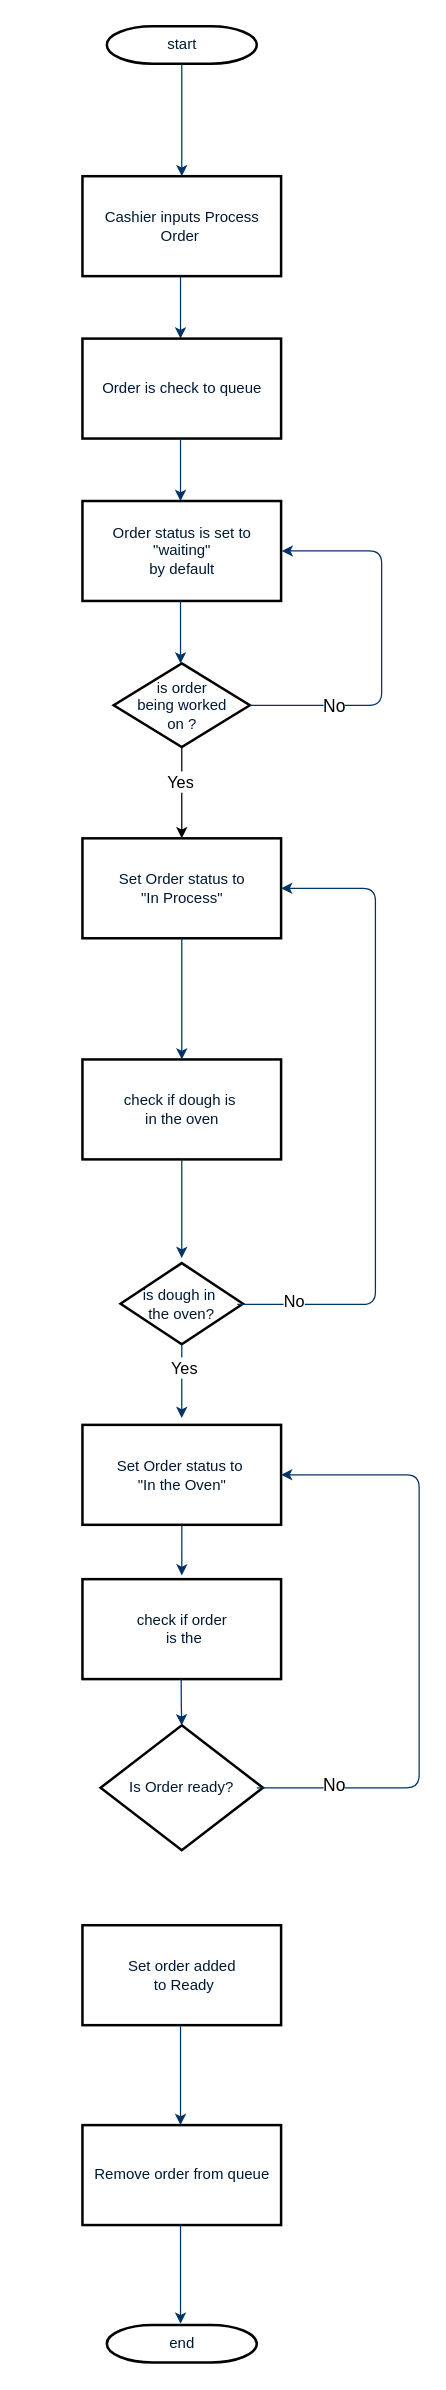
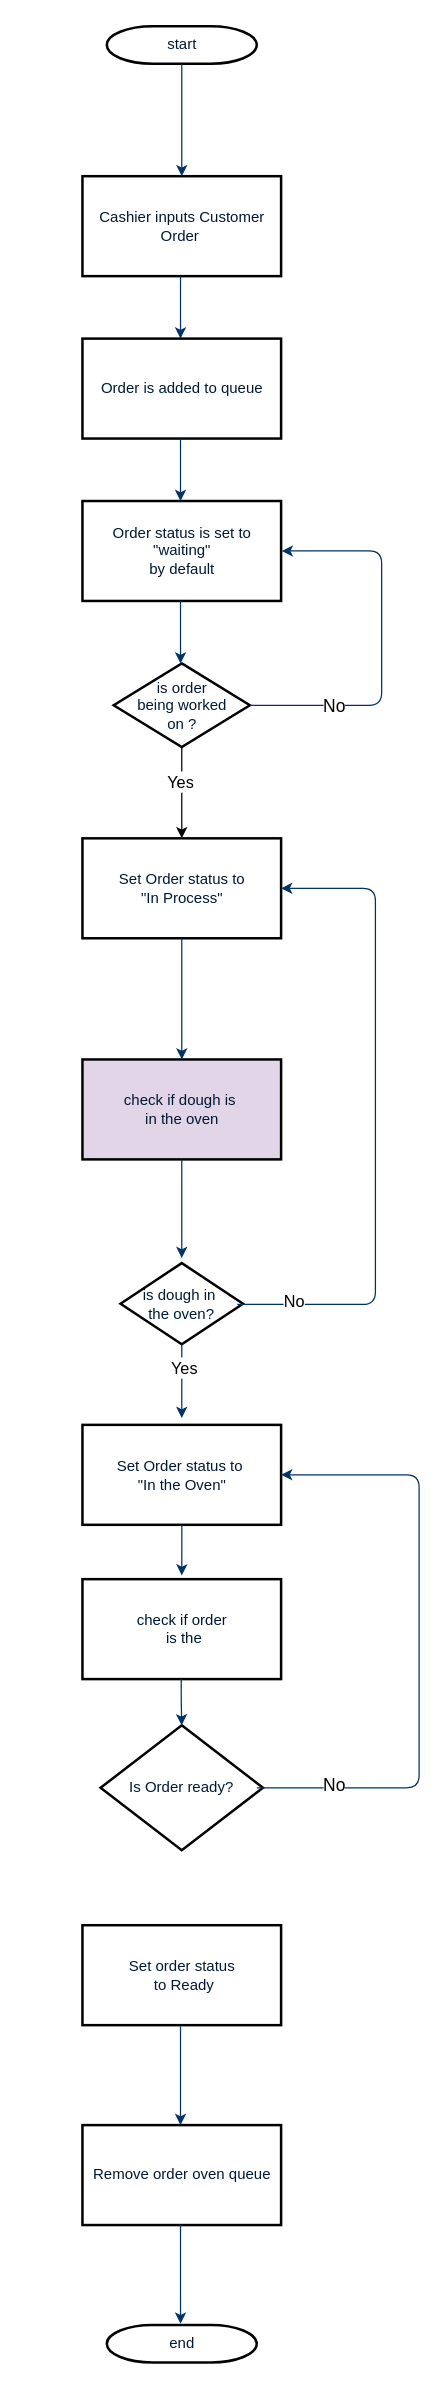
(183, 226) -> (183, 226)
(183, 388) -> (183, 388)
(182, 1109) -> (182, 1109)
(183, 1976) -> (183, 1976)
(183, 2176) -> (183, 2176)
